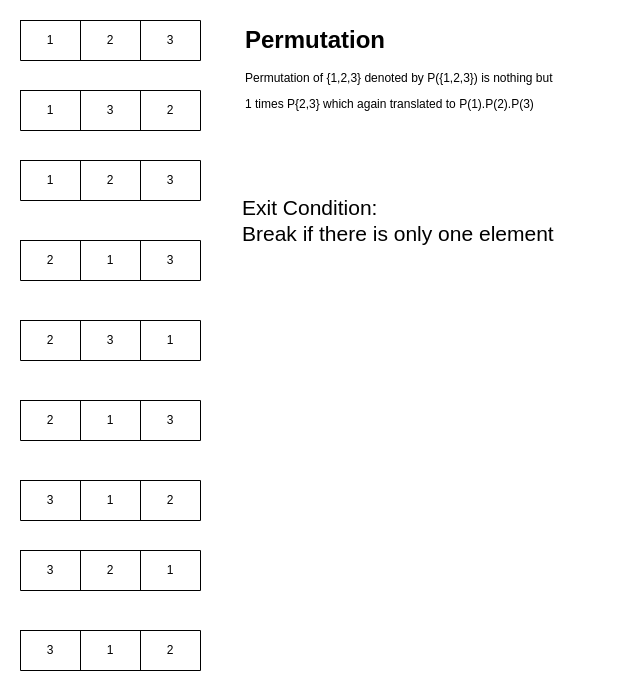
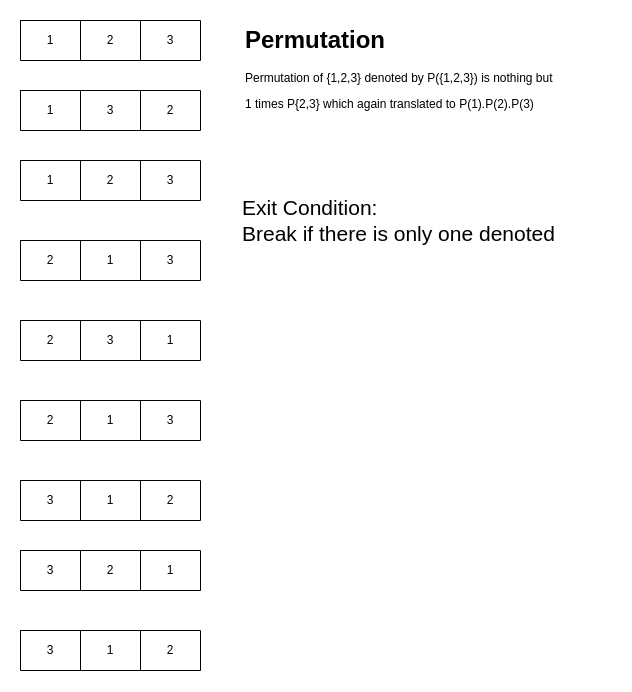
(341, 221) -> (343, 221)
